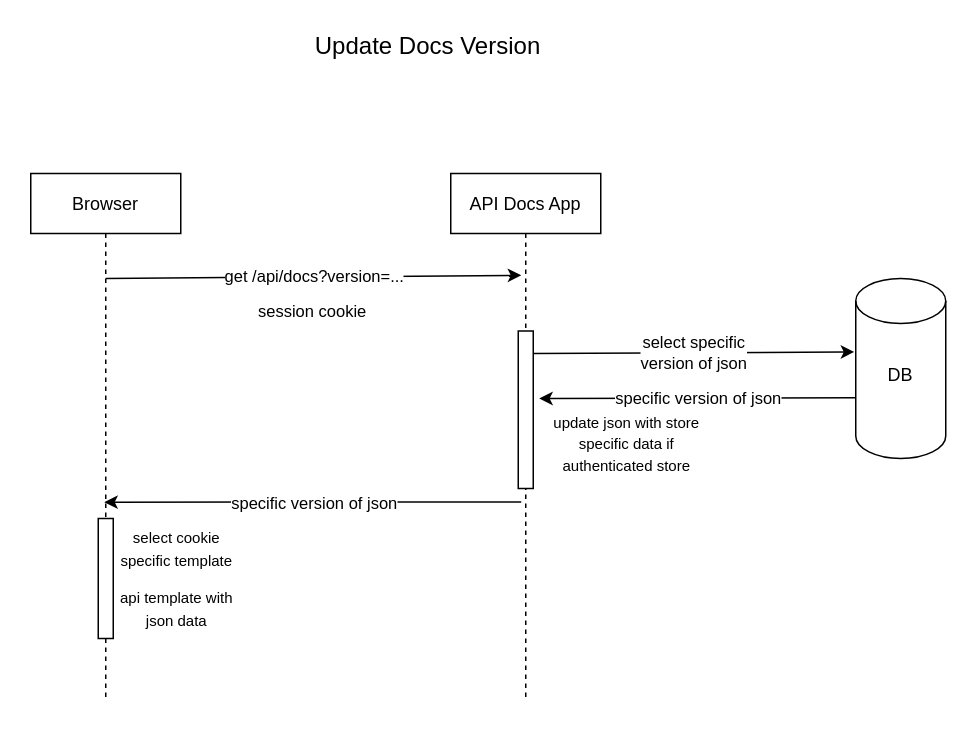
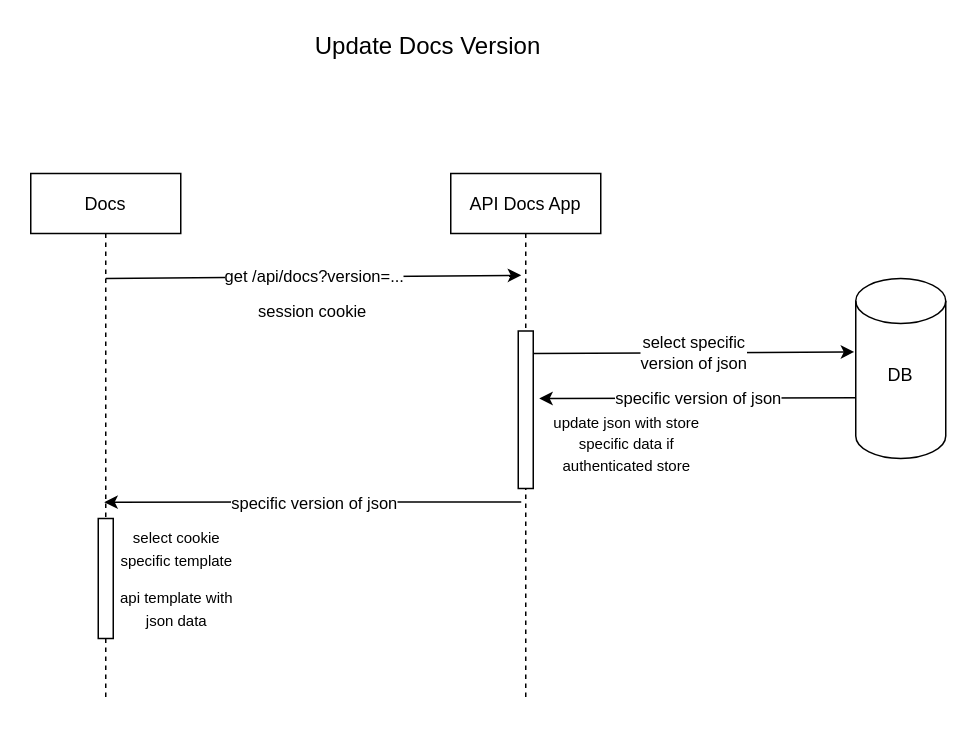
(105, 204) -> (105, 204)
